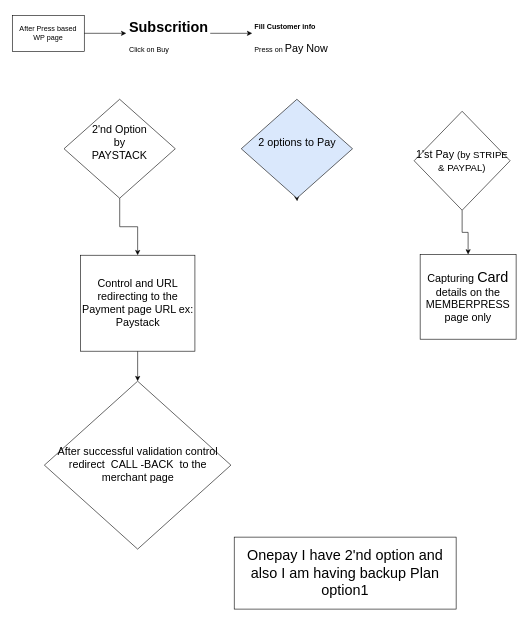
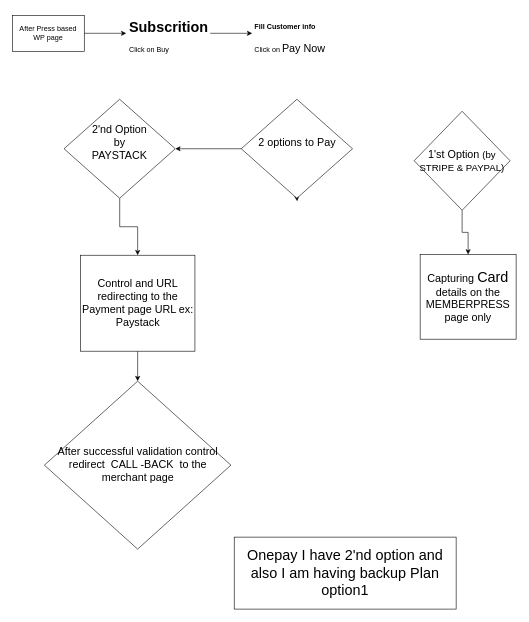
(285, 15) -> (285, 15)
none -> (180, 149)
(297, 149) -> (297, 149)
(462, 161) -> (462, 161)
